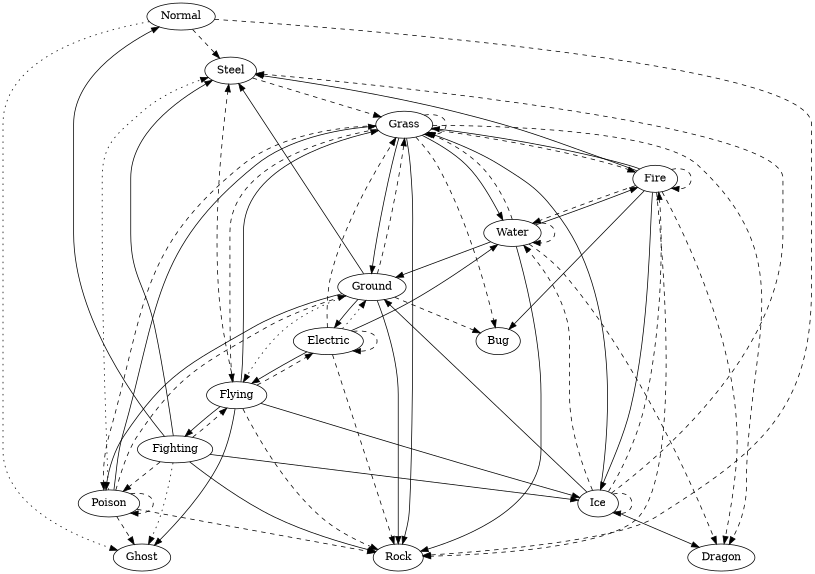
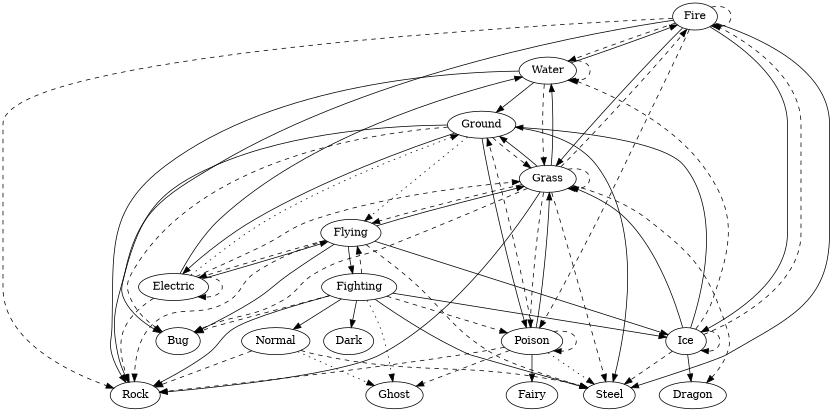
(313, 96) -> (578, 283)
none -> (266, 313)
none -> (349, 341)
(727, 359) -> (619, 177)
(633, 372) -> none
none -> (532, 395)
(207, 484) -> (270, 289)
